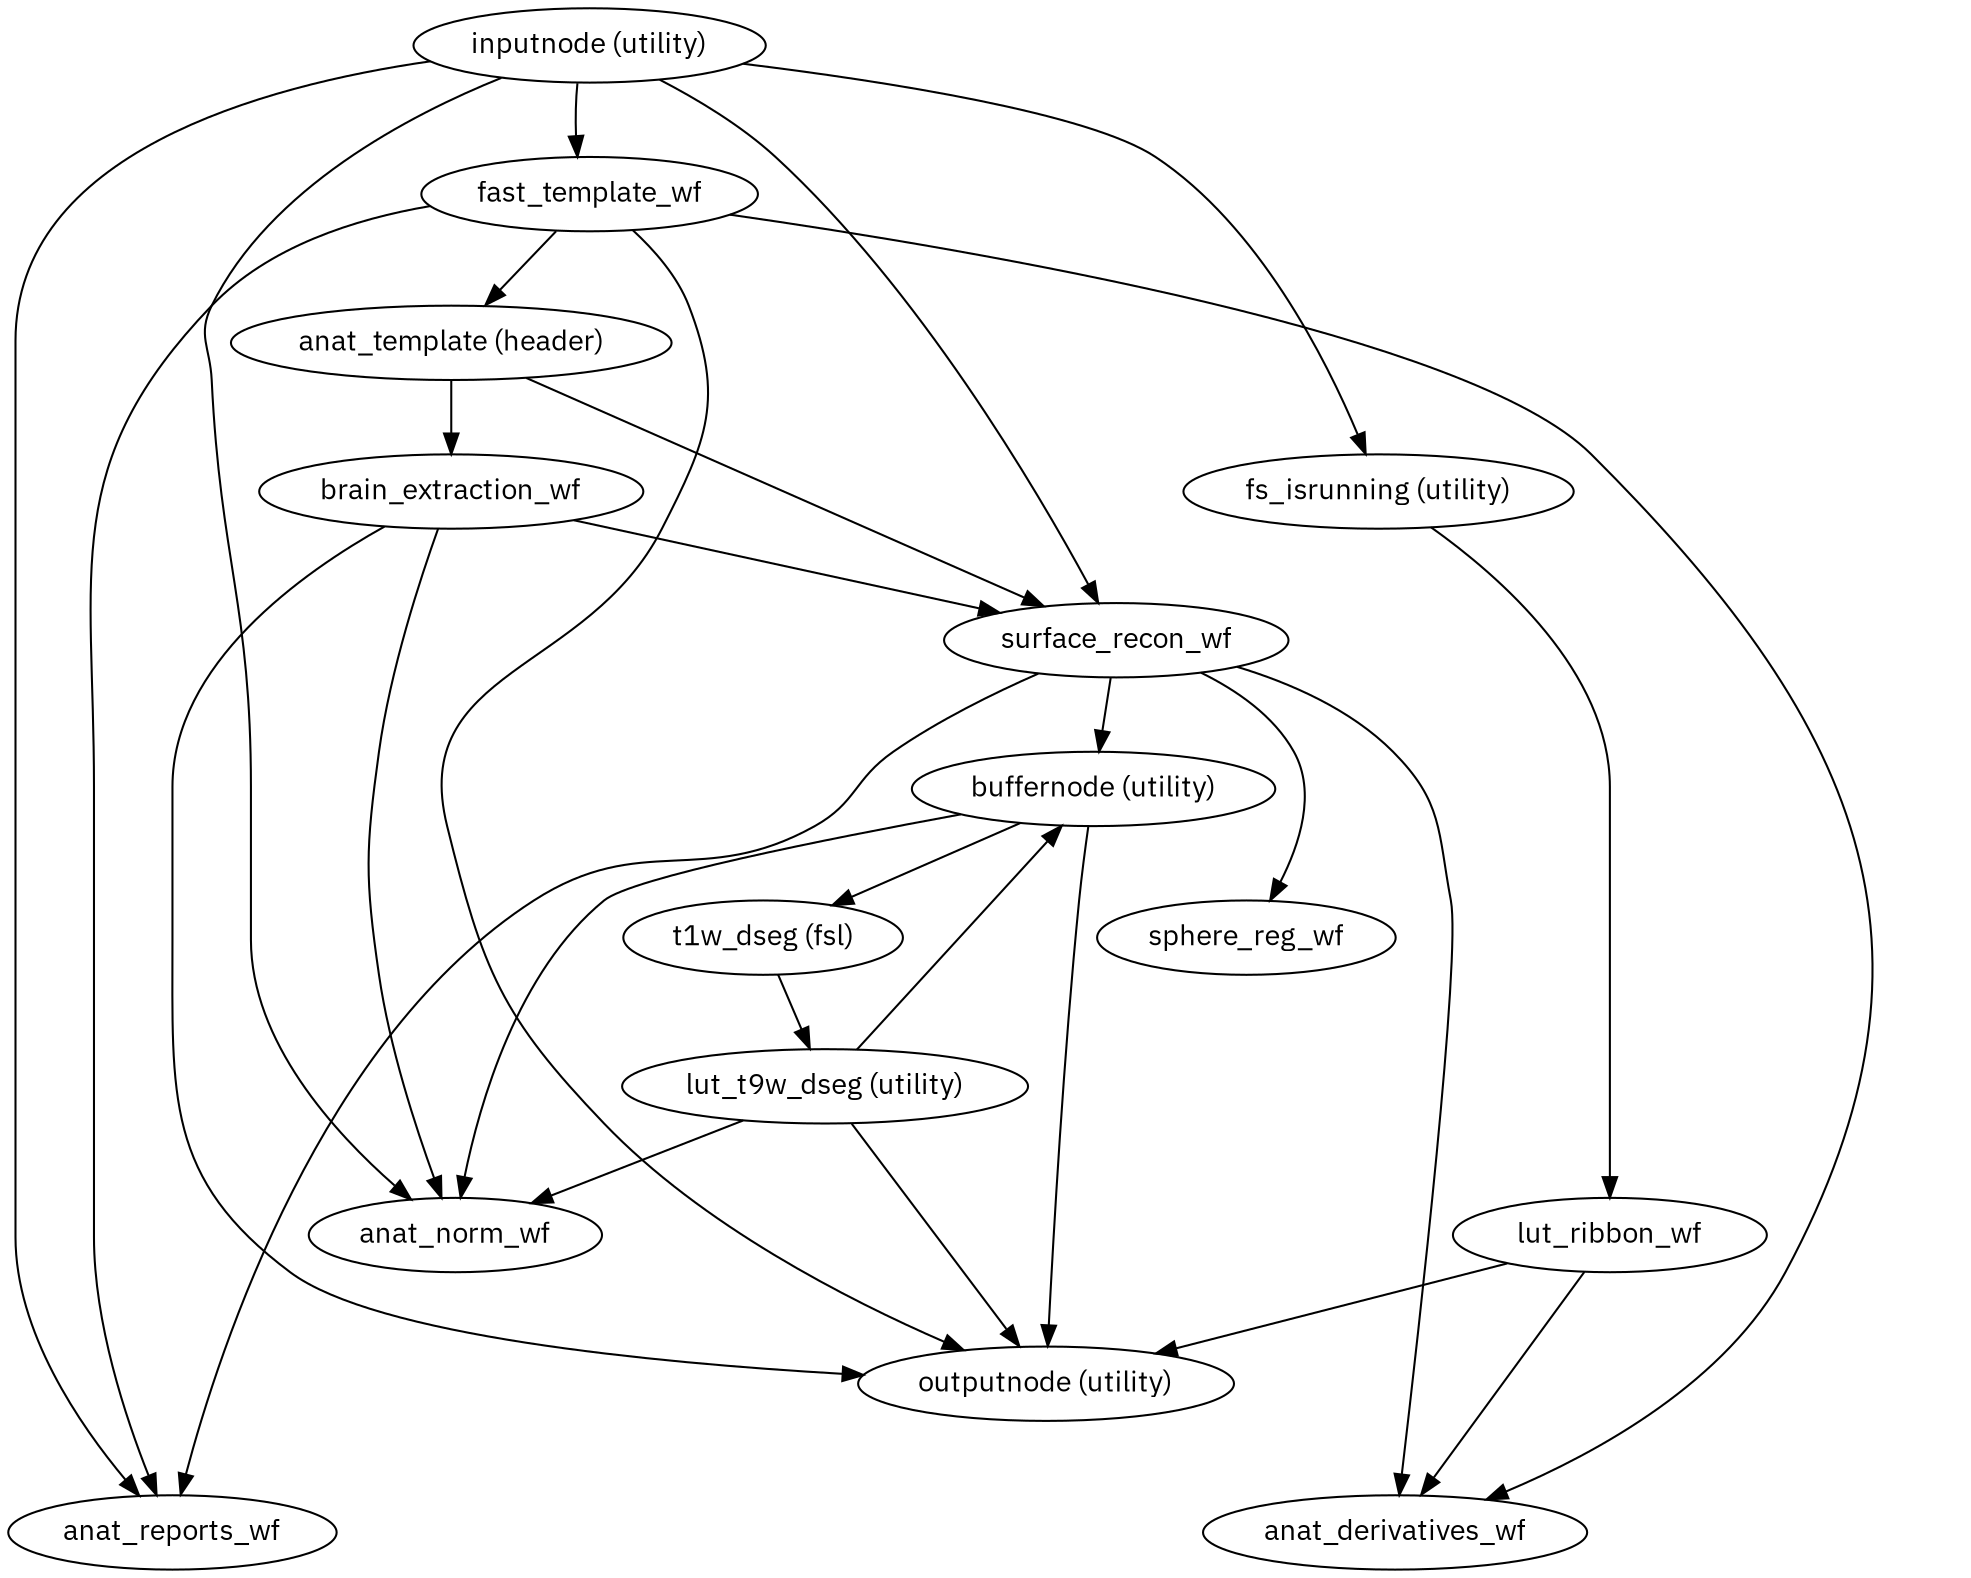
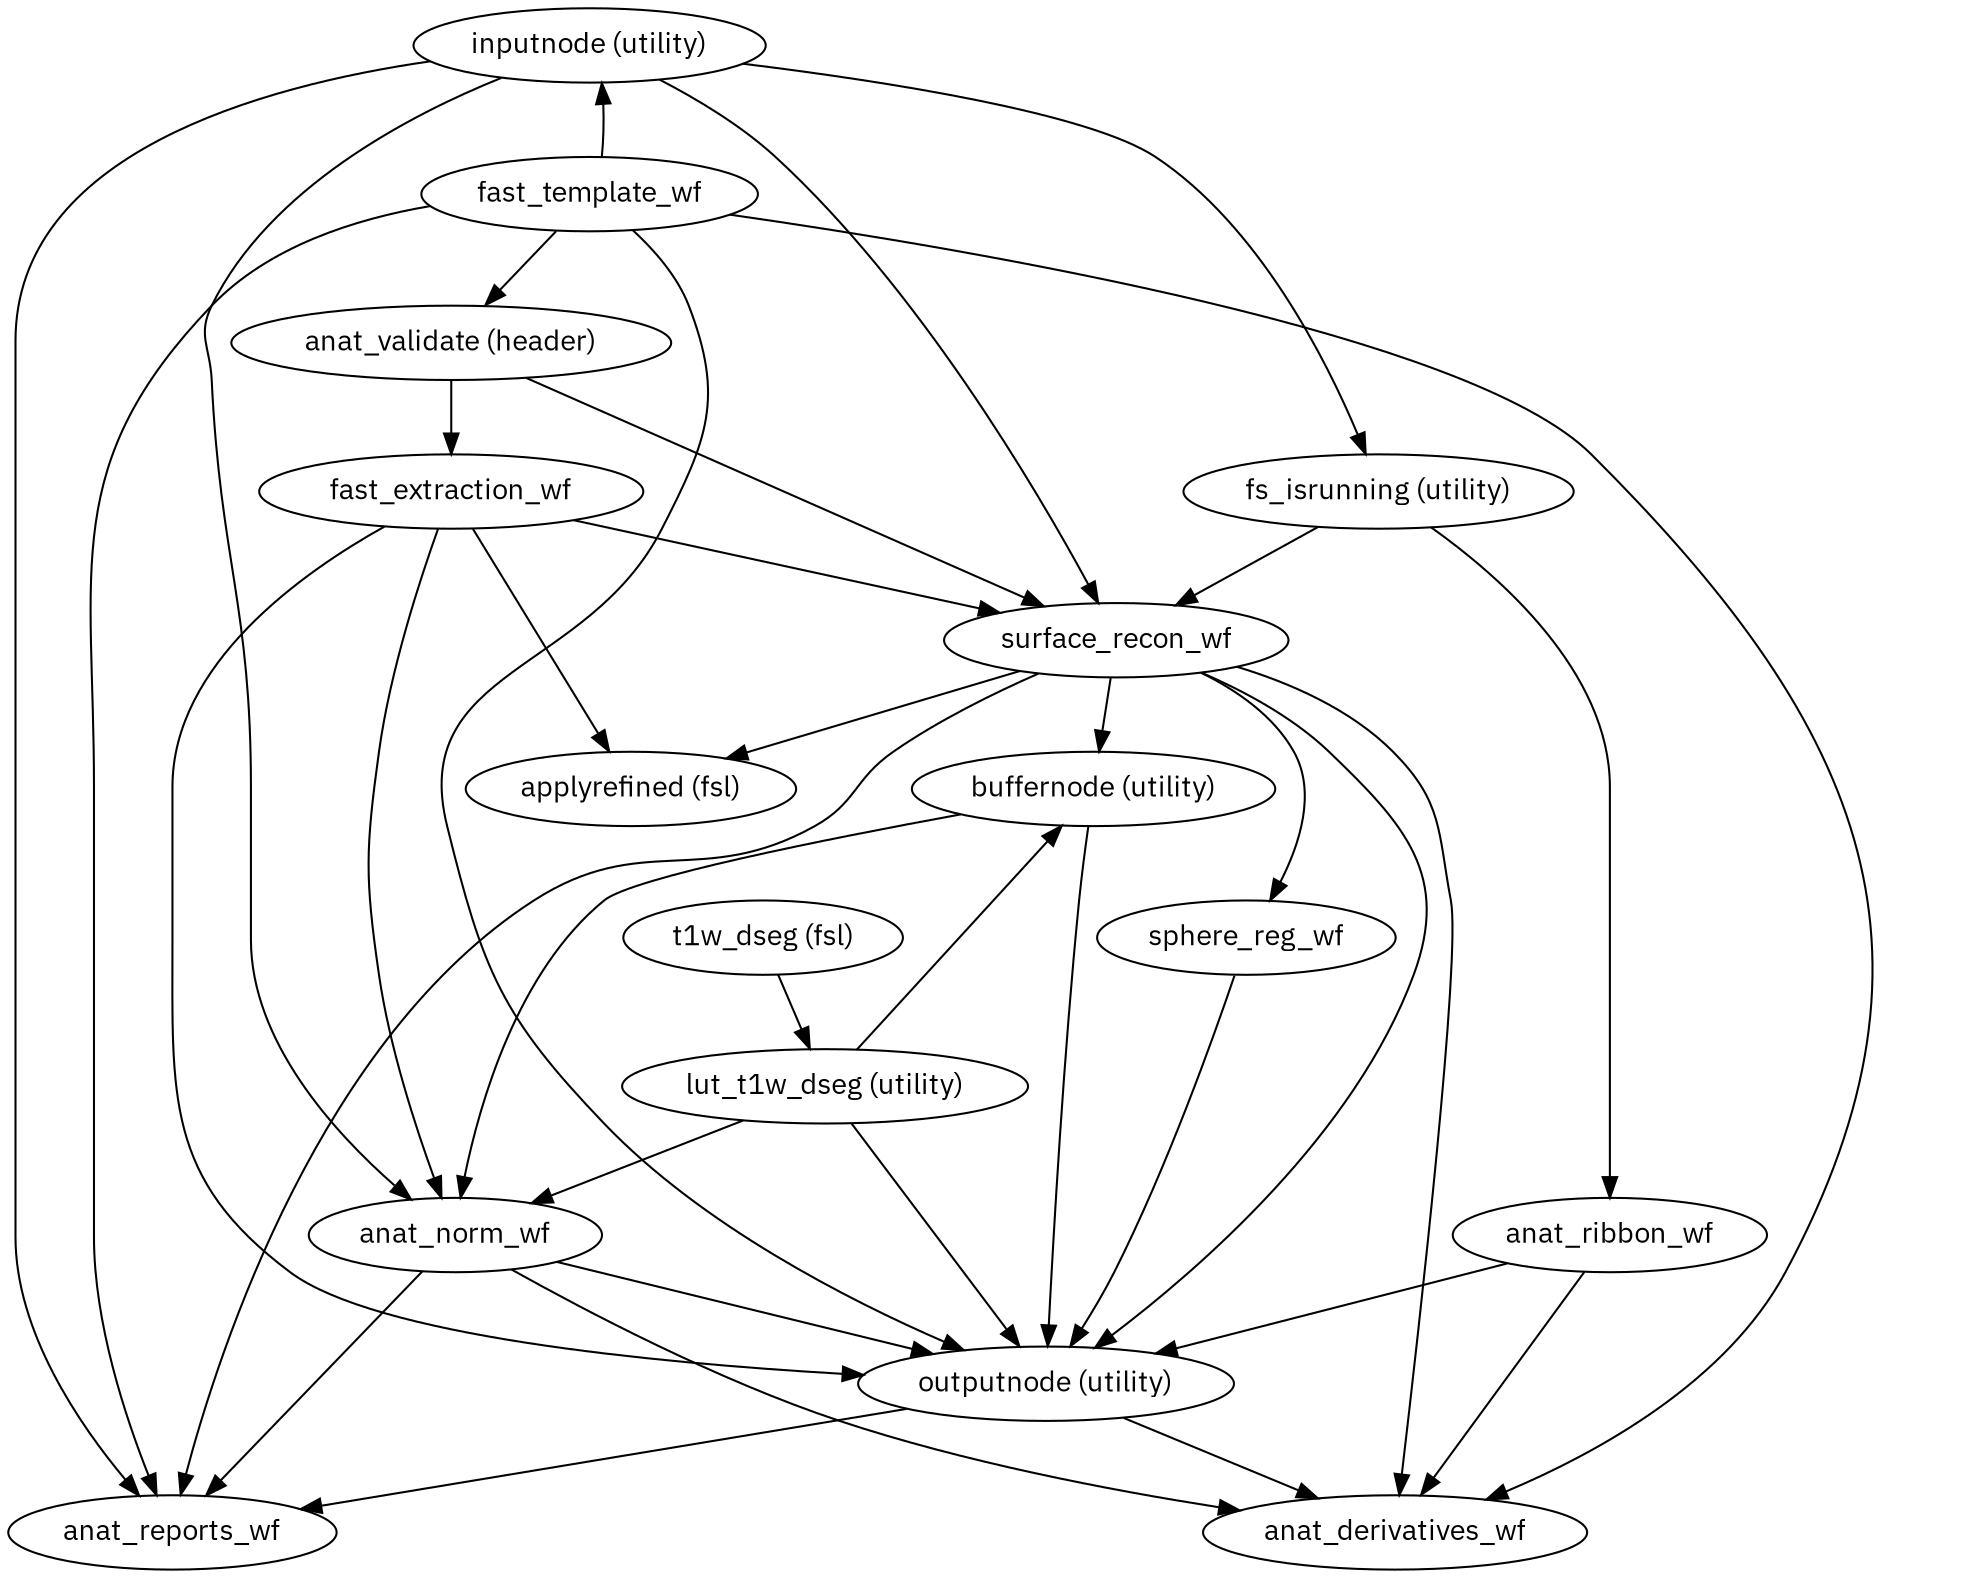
(576, 110) -> (603, 130)
(451, 343) -> (451, 343)
(451, 492) -> (451, 492)
none -> (1256, 561)
none -> (631, 789)
(936, 860) -> none
none -> (1400, 1006)
(825, 1086) -> (825, 1086)
none -> (1167, 1156)
(1610, 1235) -> (1610, 1235)
none -> (735, 1305)
none -> (321, 1376)
none -> (871, 1431)
none -> (1211, 1454)
none -> (614, 1457)
